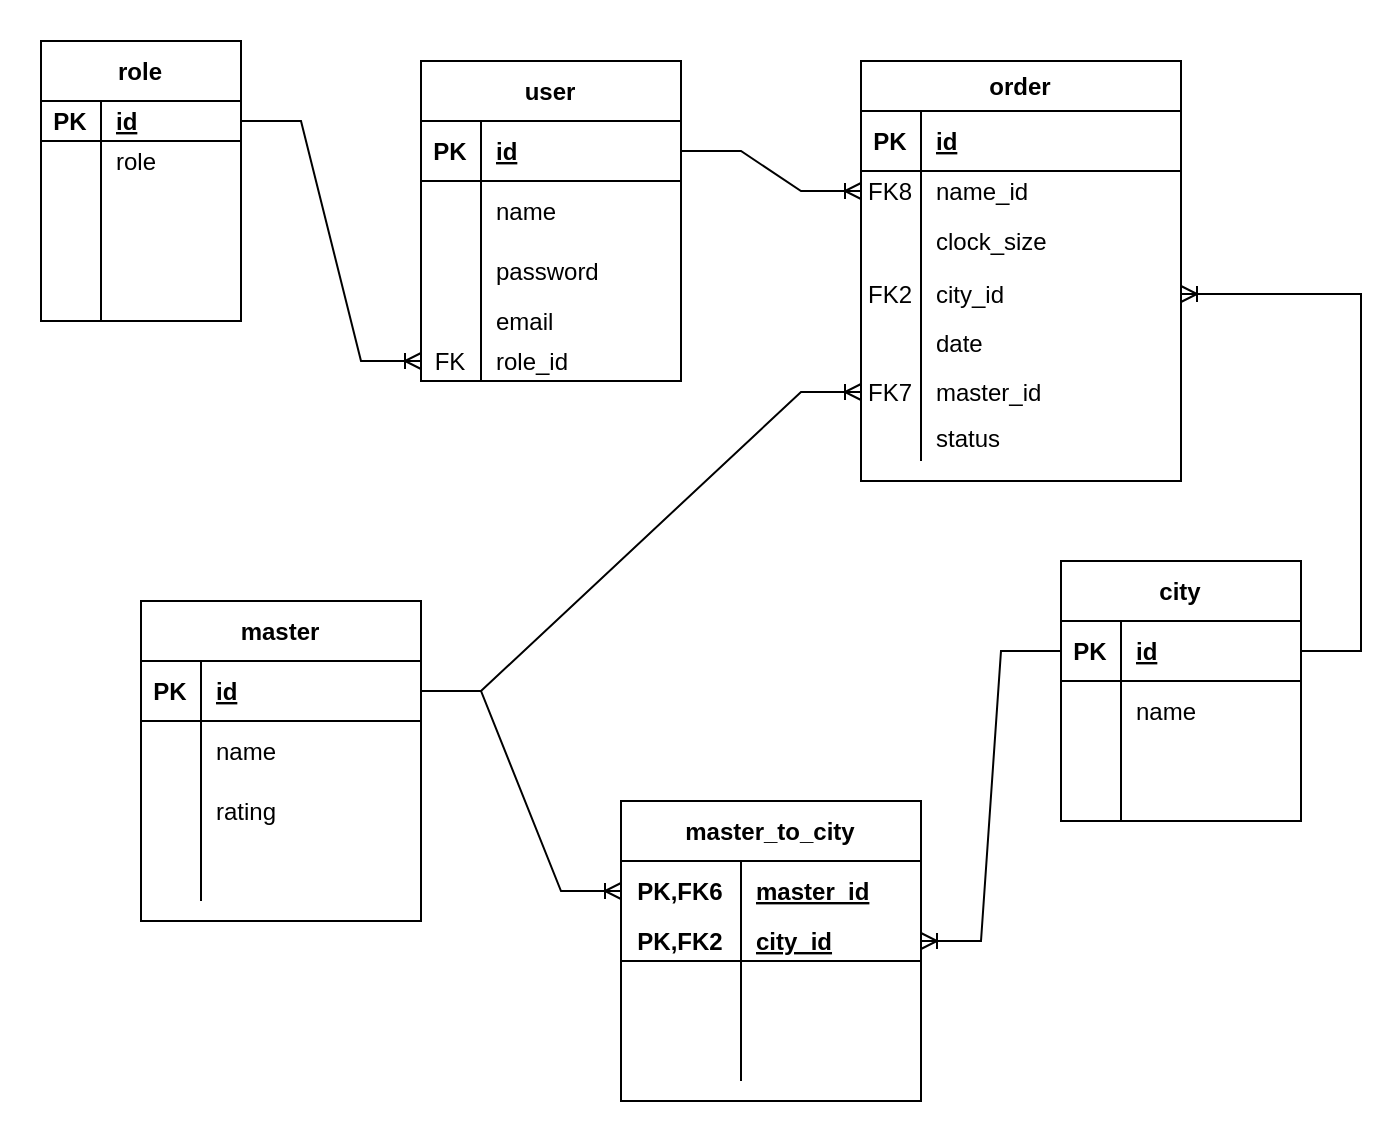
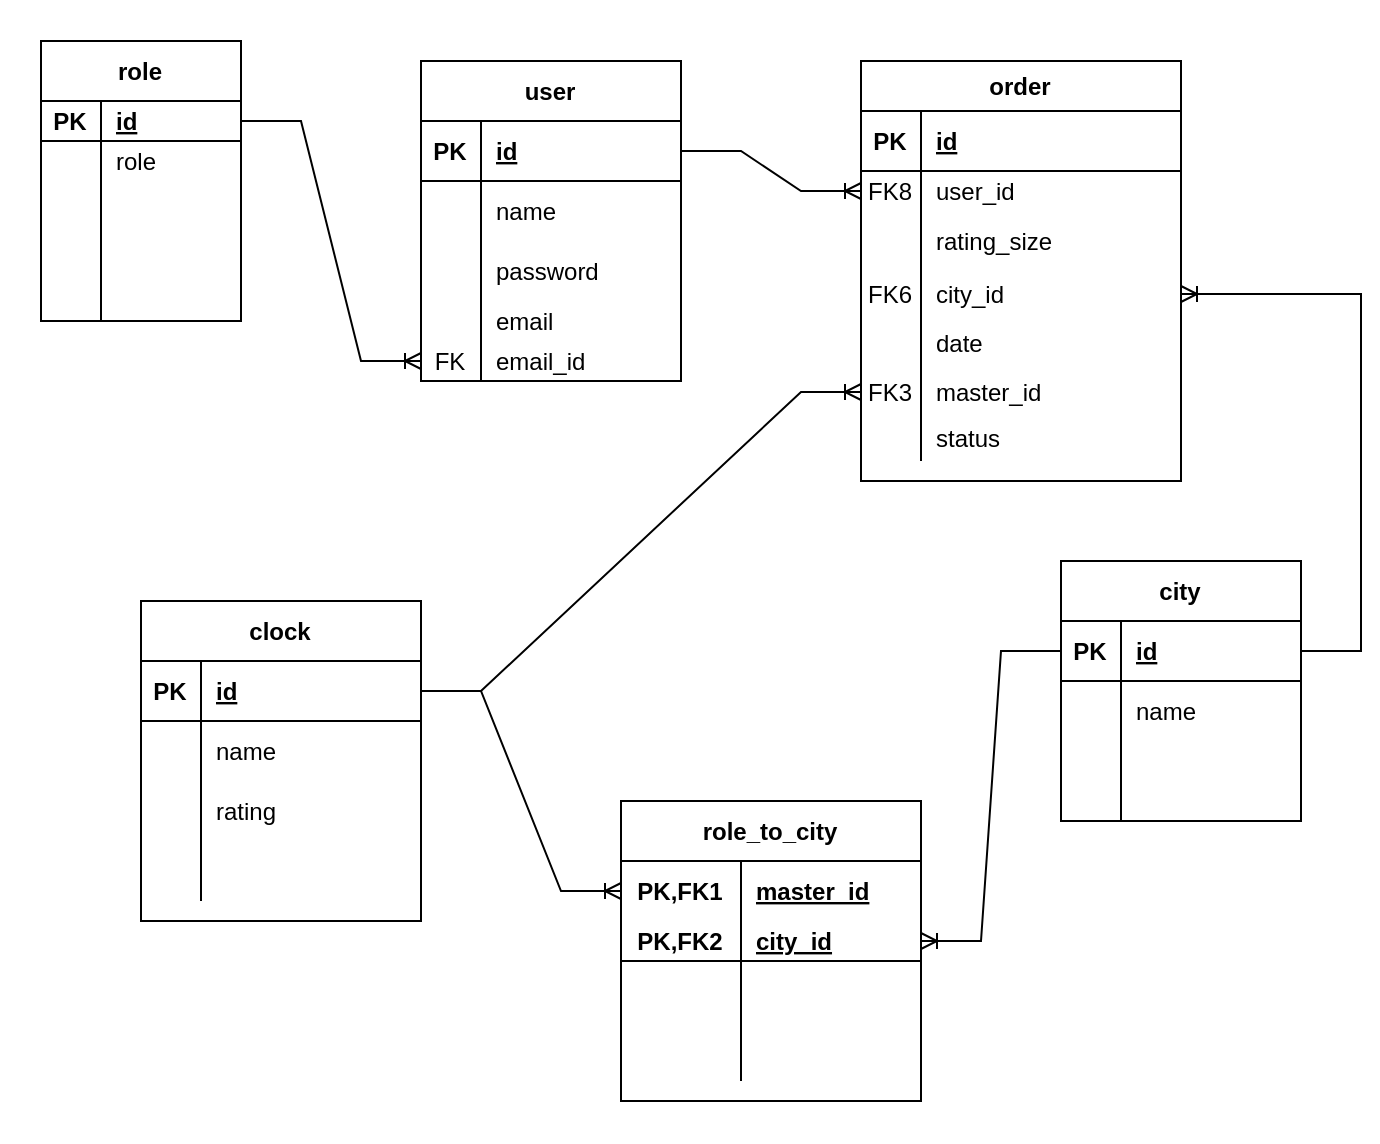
(980, 192) -> (980, 192)
(997, 242) -> (1004, 242)
(890, 295) -> (890, 295)
(537, 362) -> (540, 362)
(890, 393) -> (890, 393)
(280, 632) -> (280, 632)
(770, 832) -> (770, 832)
(680, 892) -> (680, 892)
